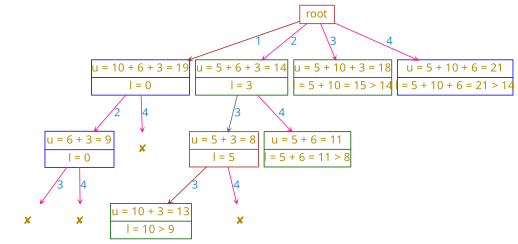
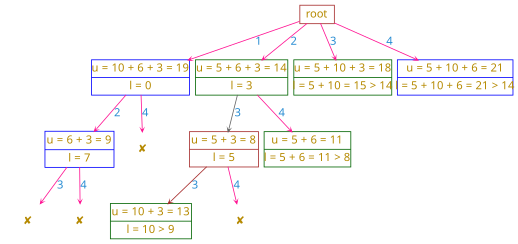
(245, 40) -> (245, 40)
(79, 158) -> (79, 158)
